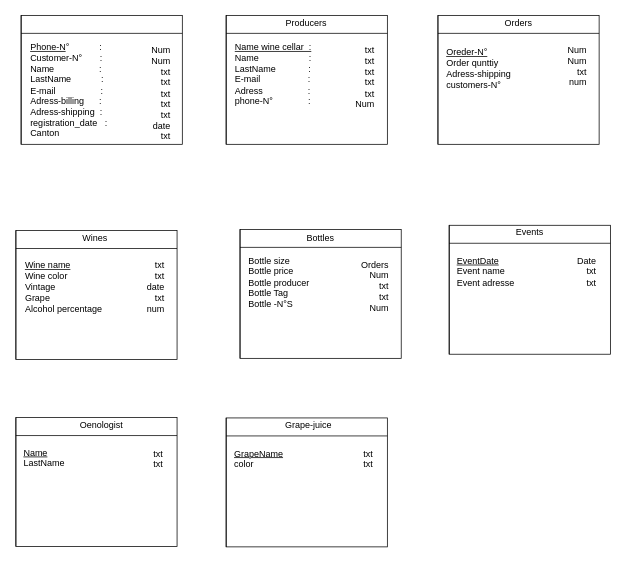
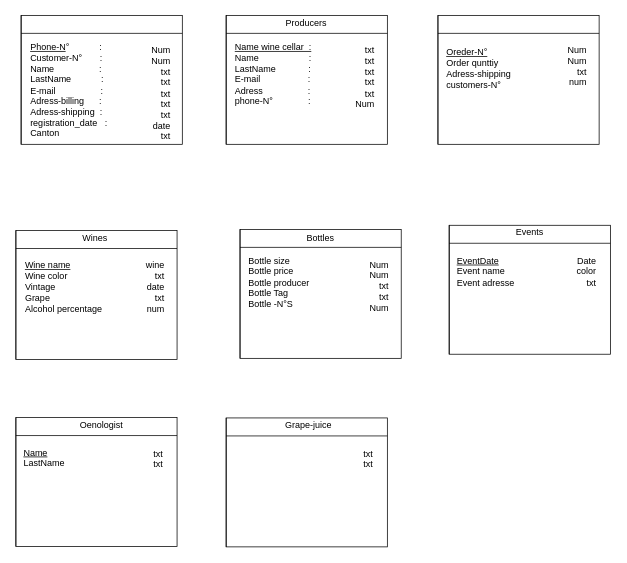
(519, 24) -> none
(587, 272) -> (585, 272)
(374, 287) -> (381, 287)
(155, 288) -> (155, 288)
(274, 483) -> none
